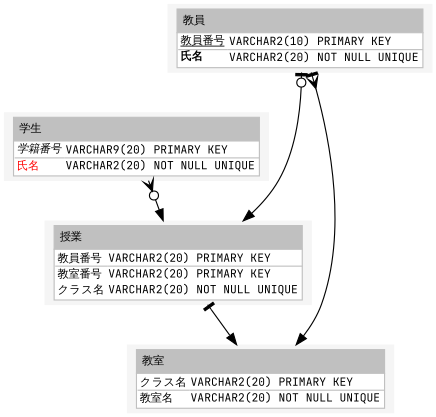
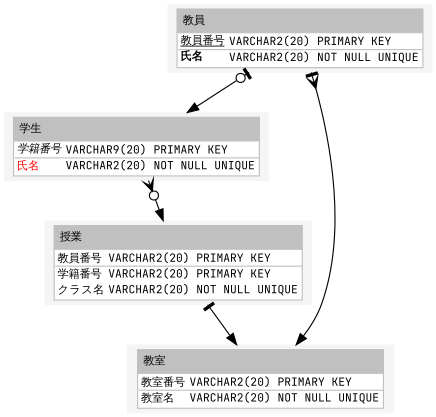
(311, 42) -> (311, 42)
(289, 156) -> (217, 93)
(80, 274) -> (80, 274)
(164, 382) -> (164, 382)
